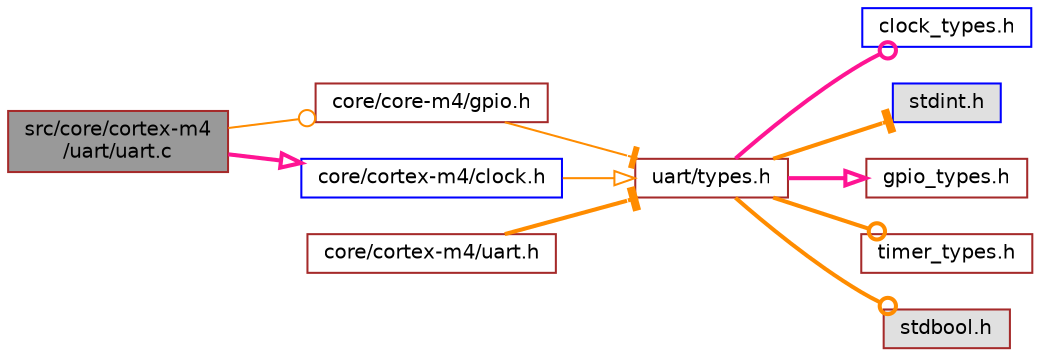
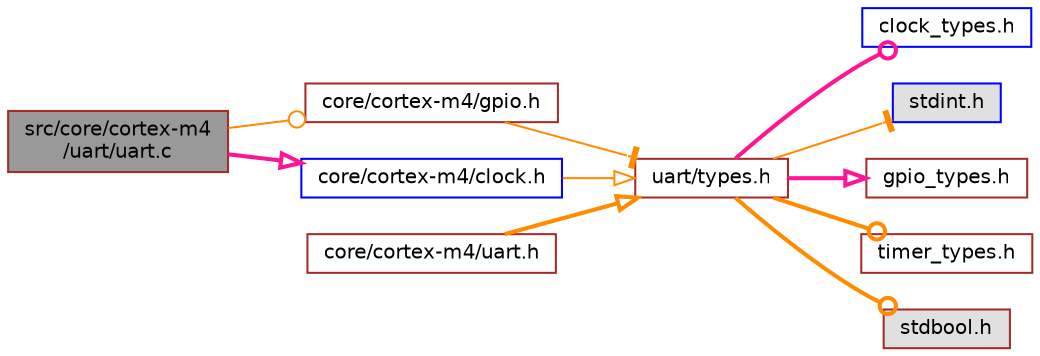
(432, 103) -> (432, 103)
(828, 141) -> (828, 141)
(566, 217) -> (561, 219)
